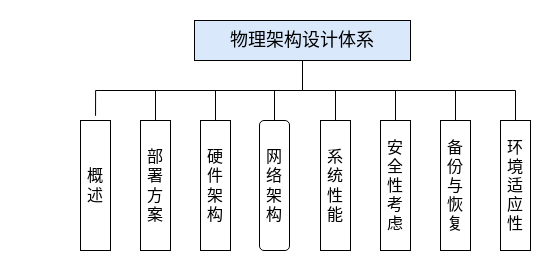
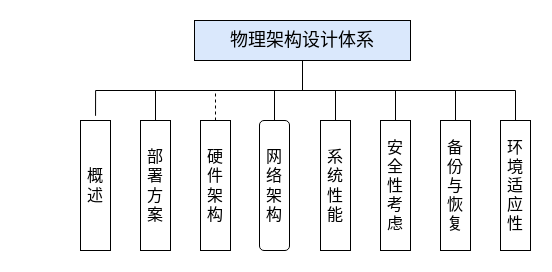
(216, 105) -> (216, 105)
